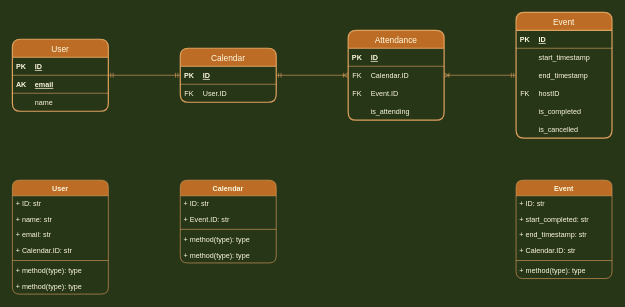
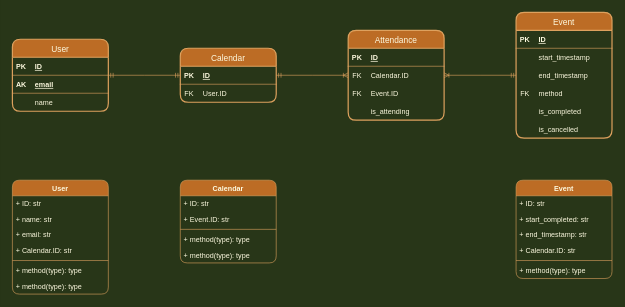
(551, 94) -> (551, 94)
